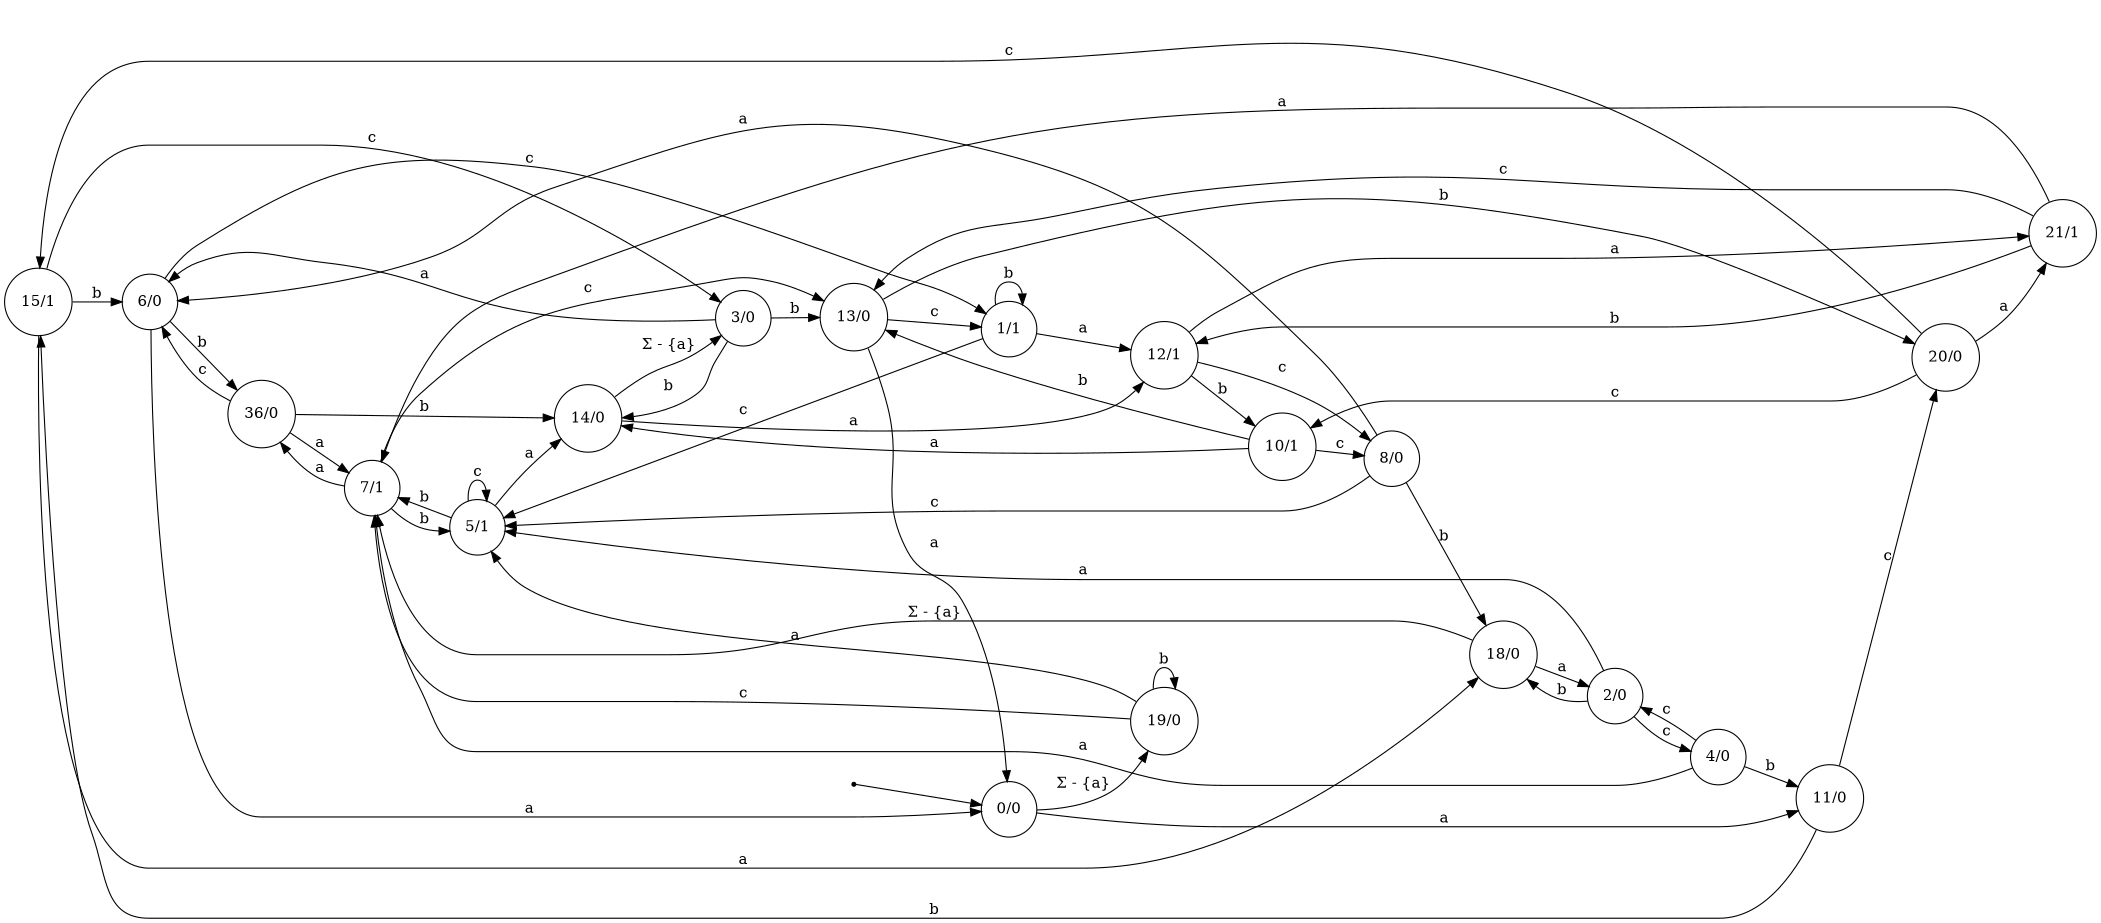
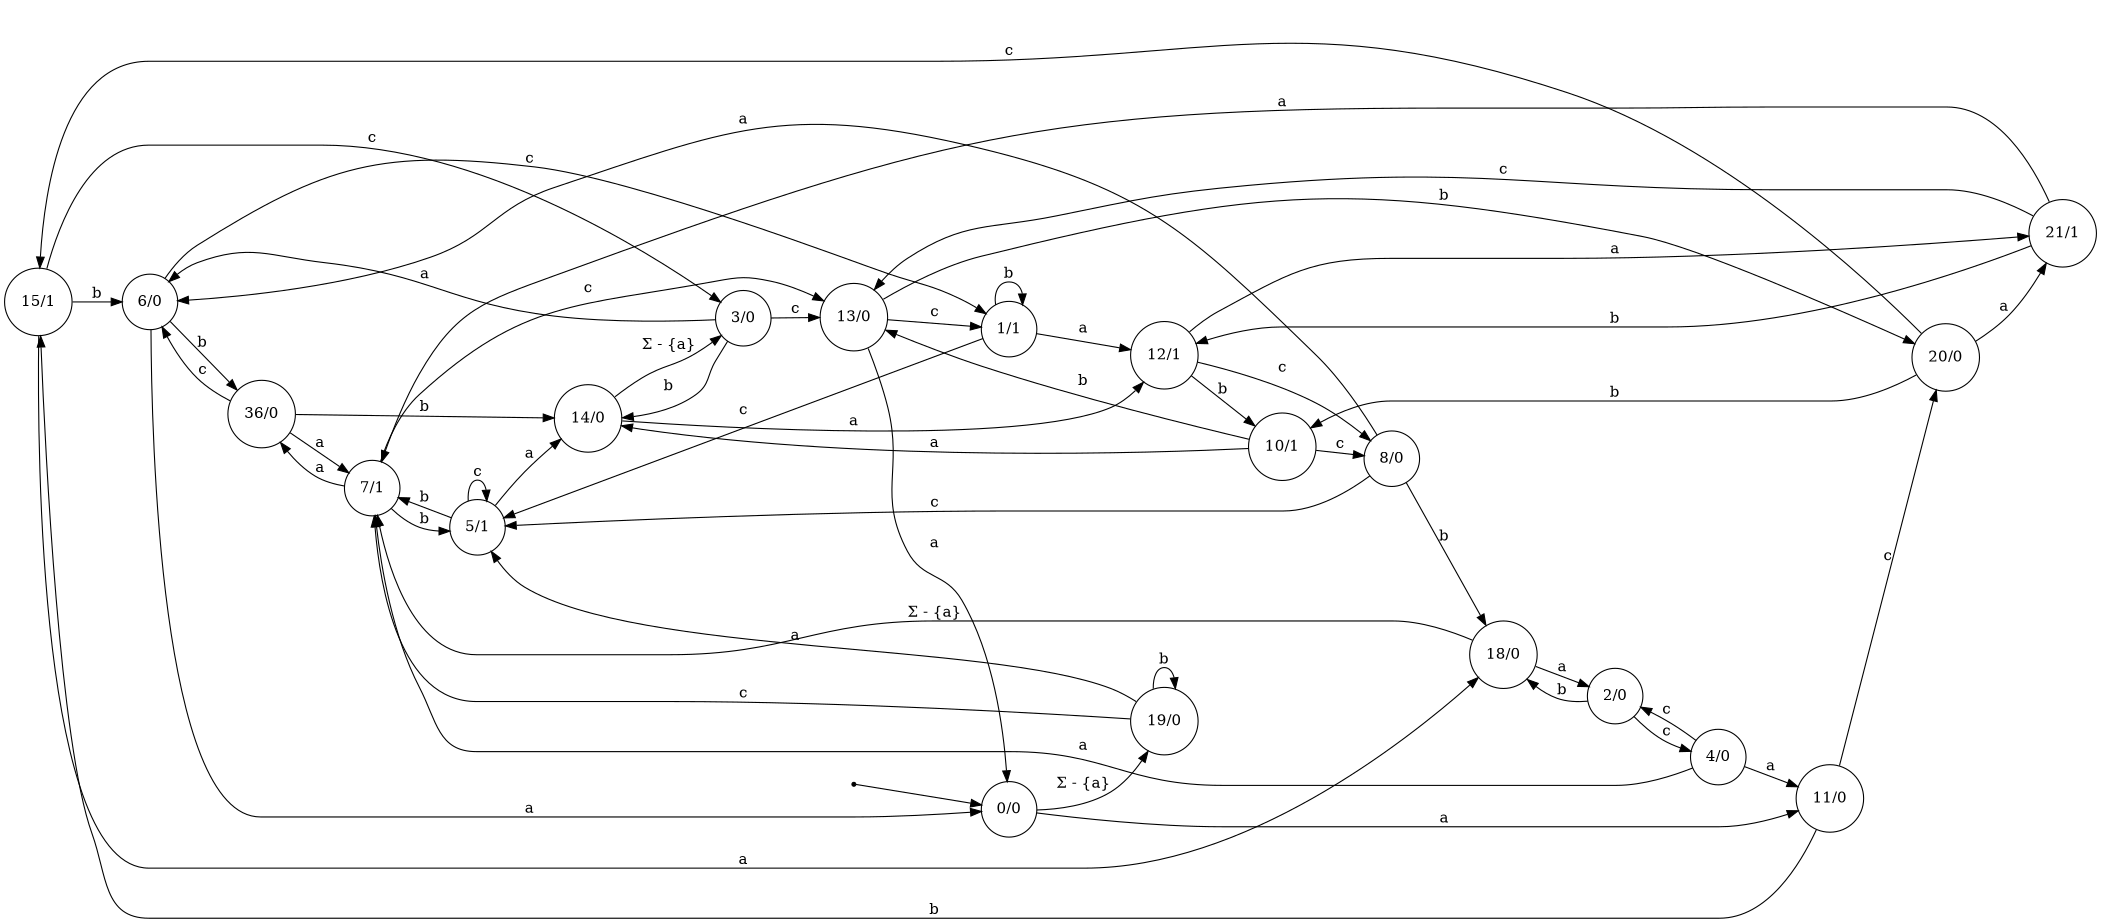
(795, 309) -> (795, 309)
(1615, 393) -> (1615, 393)
(1080, 580) -> none
(1771, 766) -> (1771, 766)
